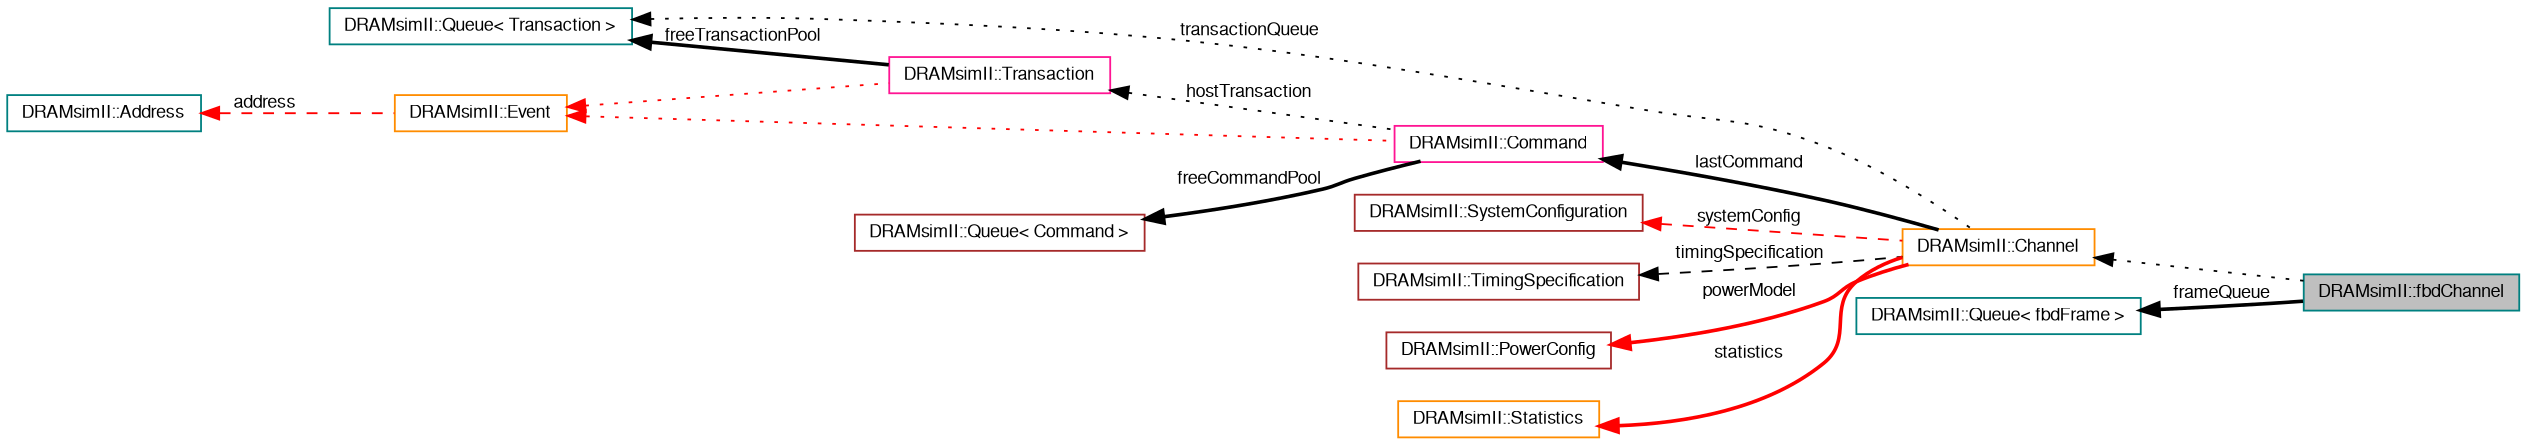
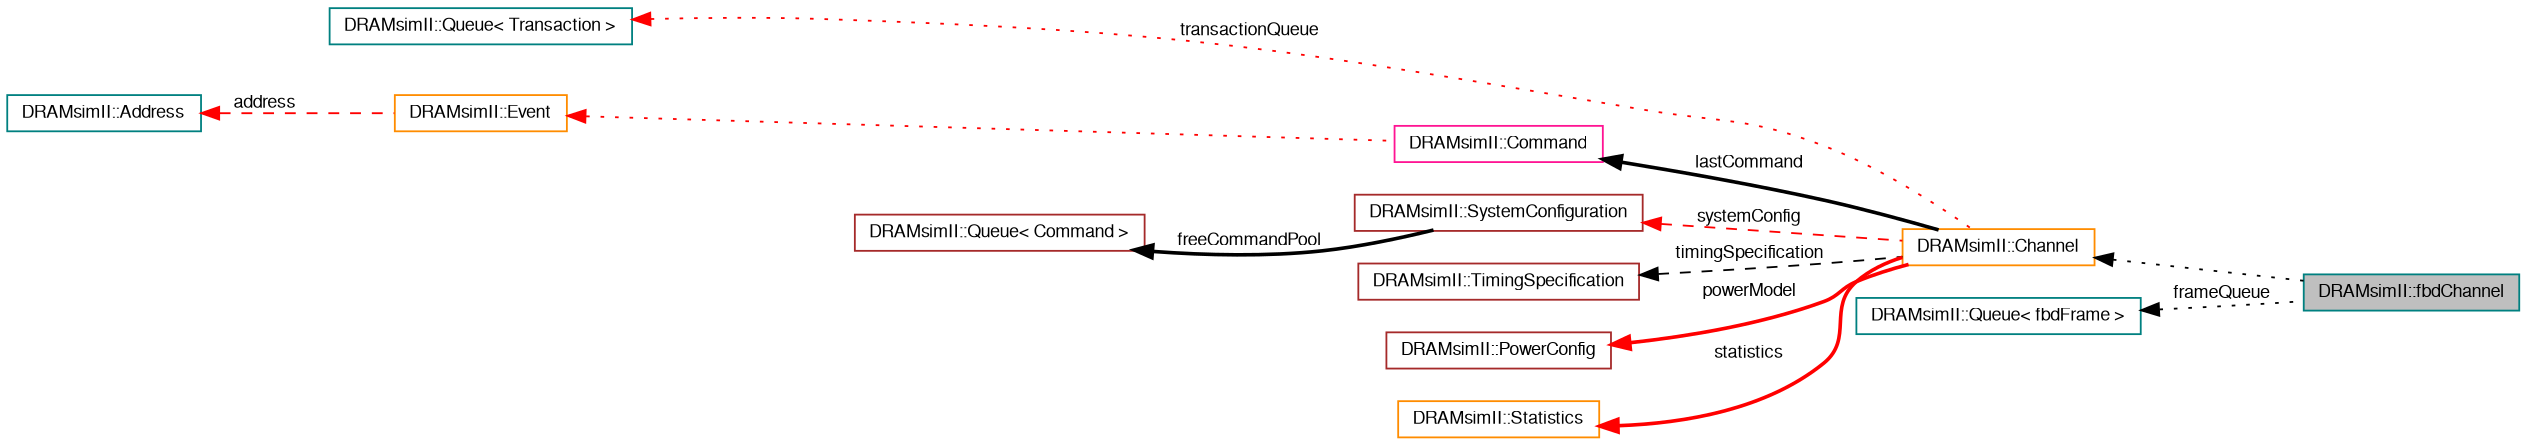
(1326, 58) -> (1326, 58)
(1000, 75) -> none
(1294, 195) -> (1294, 253)
(2231, 306) -> (2231, 306)
